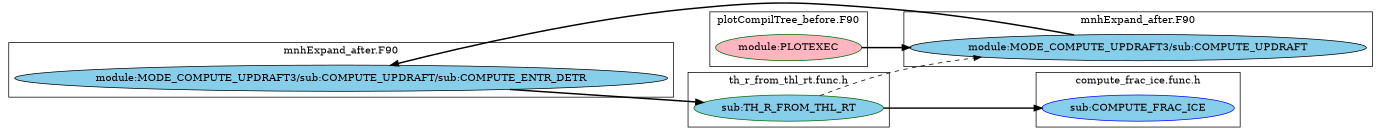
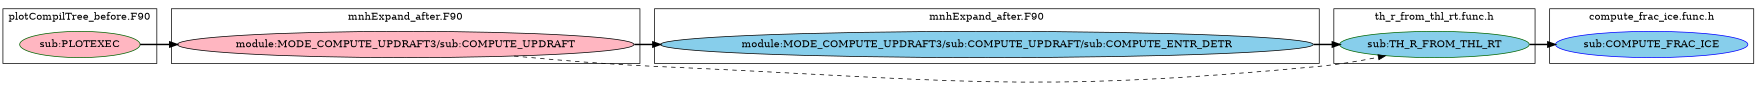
(789, 48) -> (80, 44)
(1138, 48) -> (406, 44)
(896, 71) -> (946, 80)
